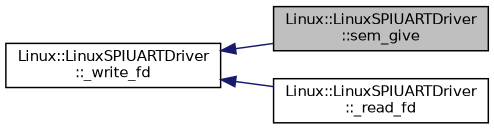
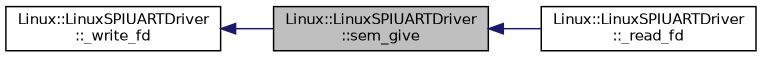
(254, 84) -> (522, 29)
